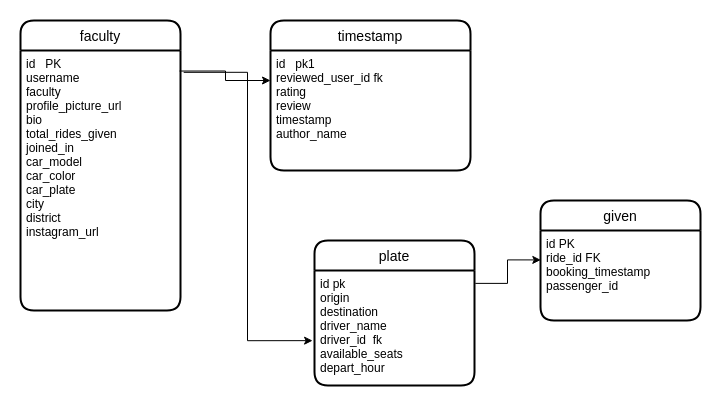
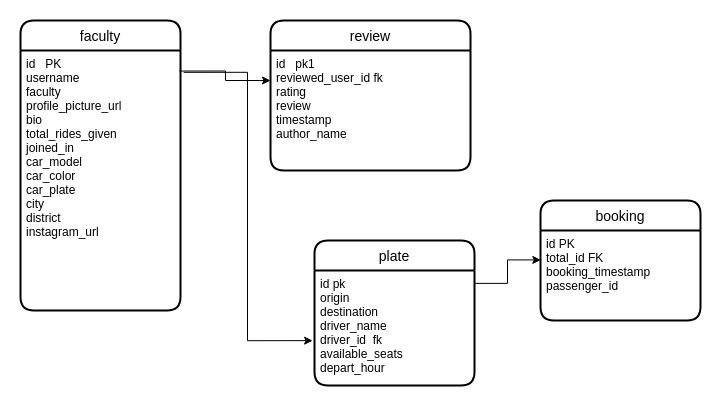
(370, 36) -> (370, 36)
(620, 216) -> (620, 216)
(560, 244) -> (560, 244)
